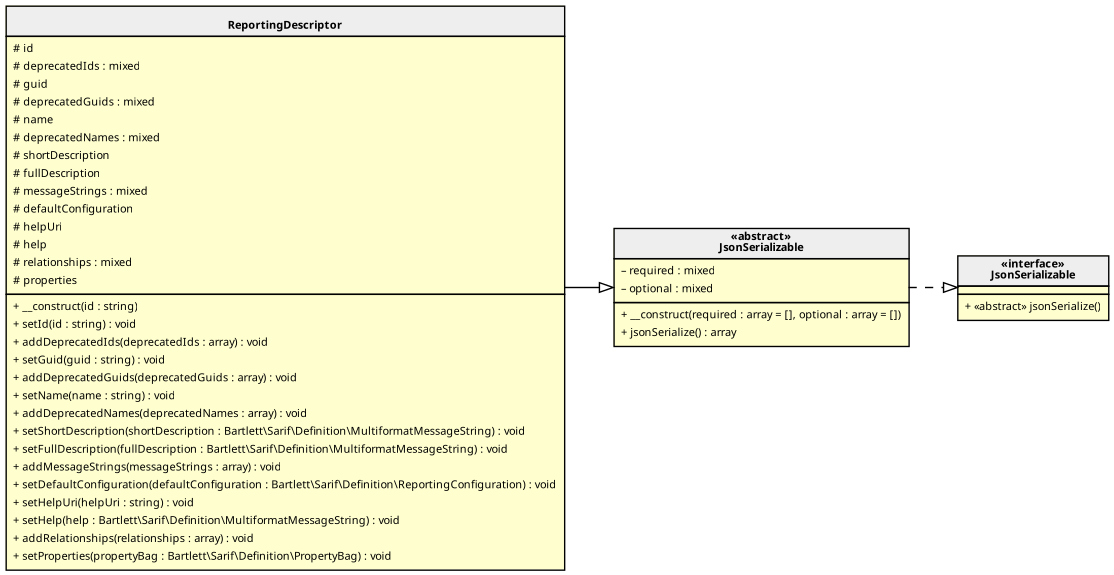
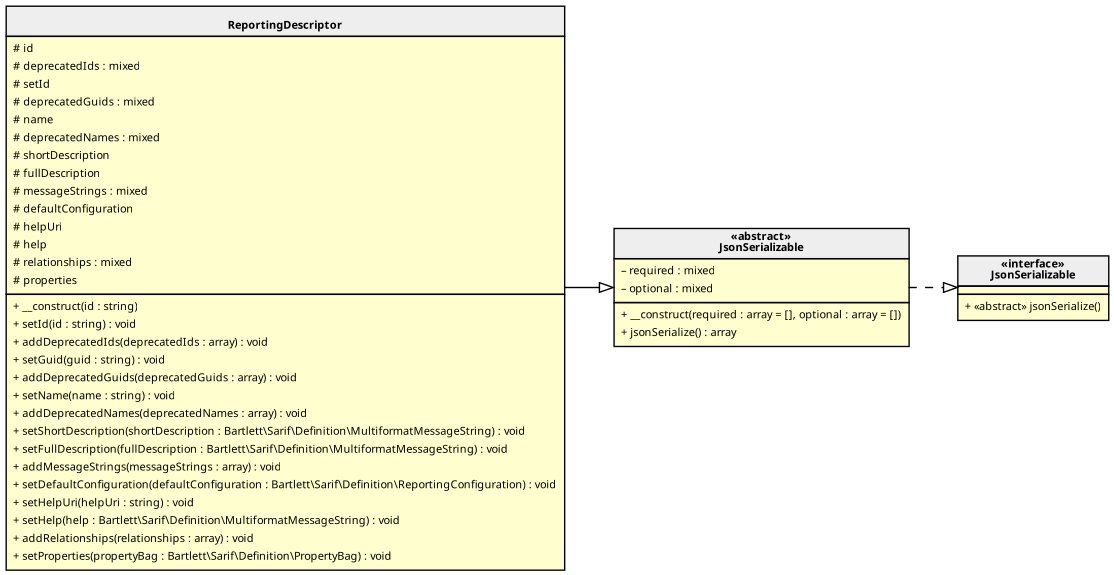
(31, 84) -> (32, 84)
